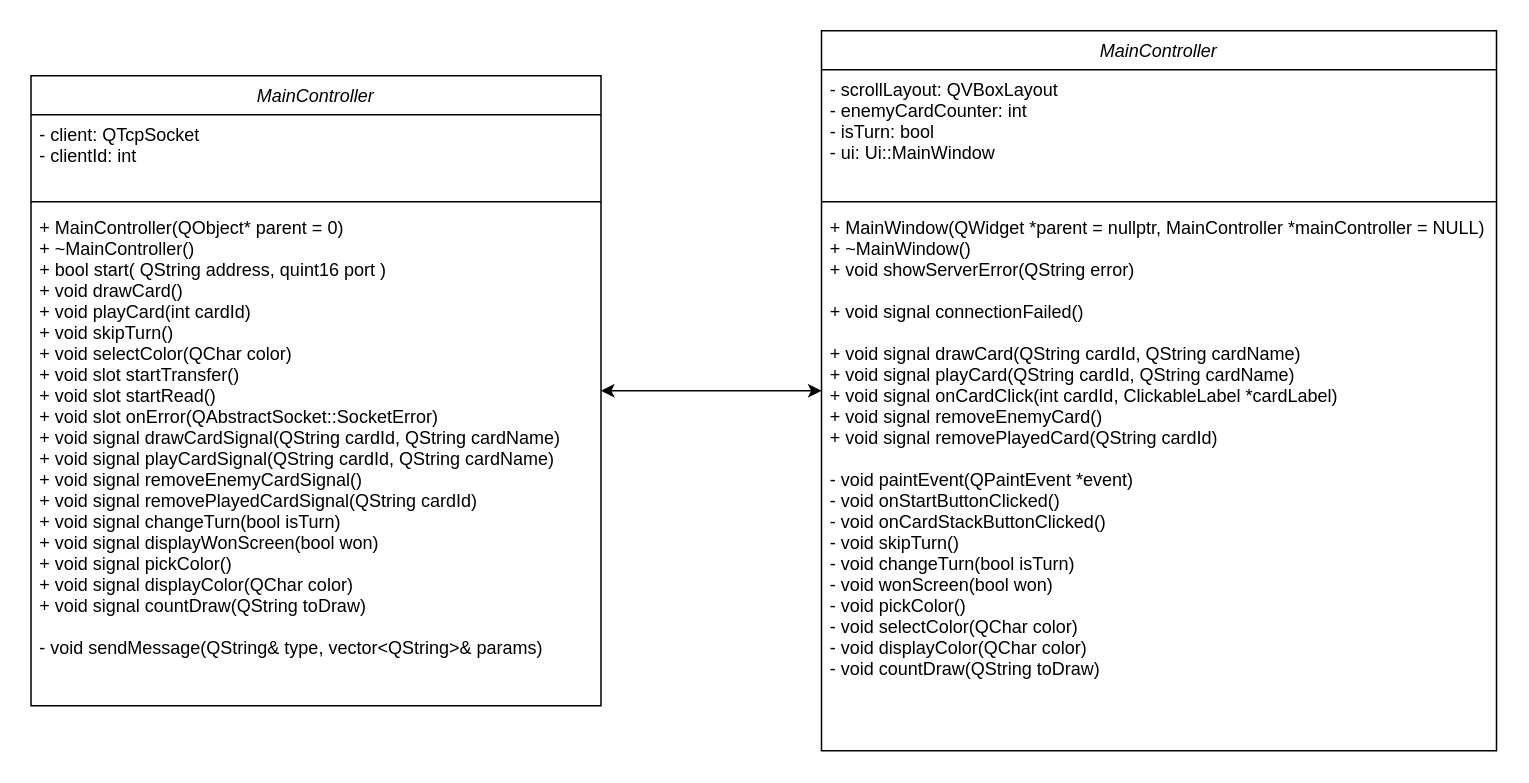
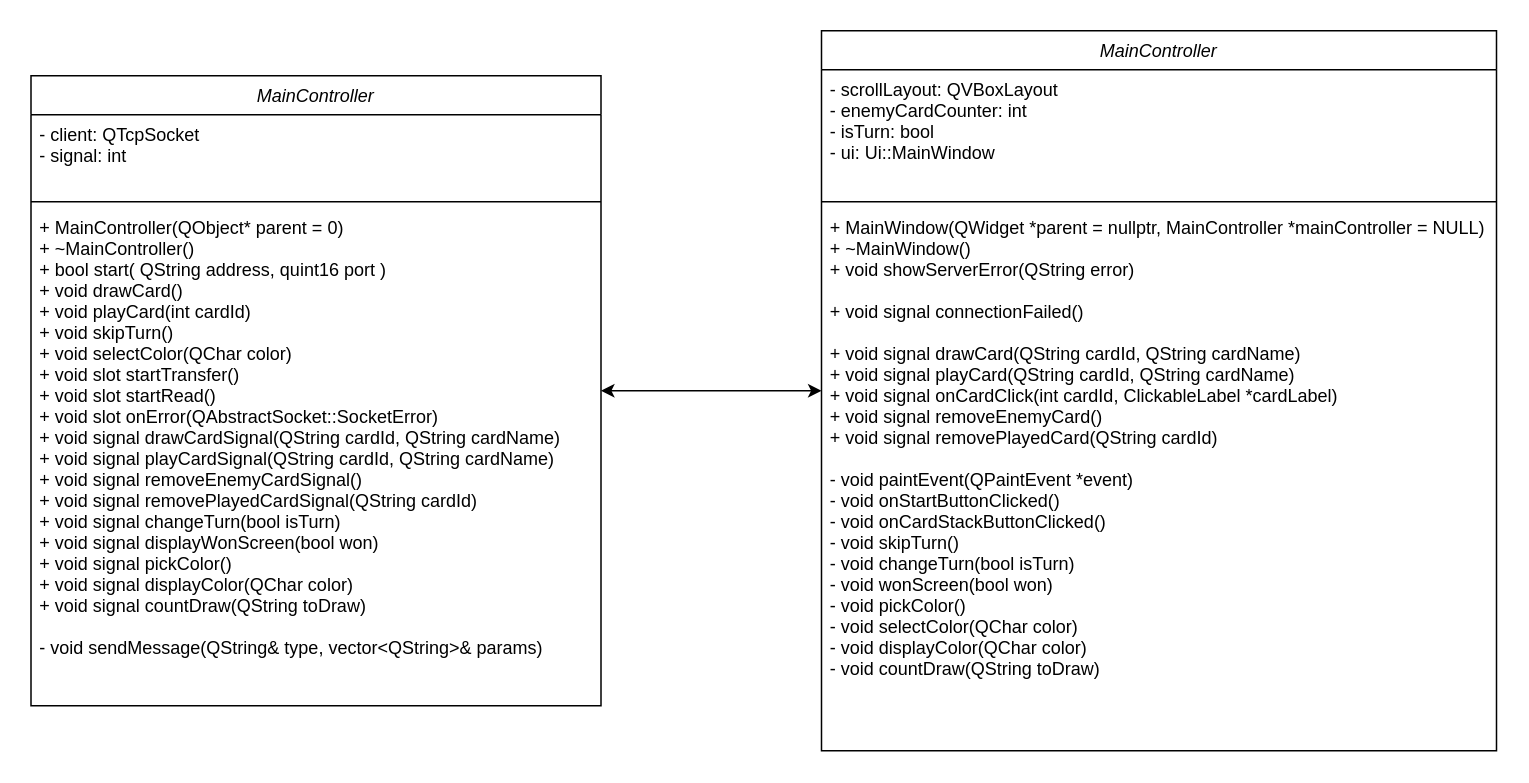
(128, 135) -> (128, 135)
